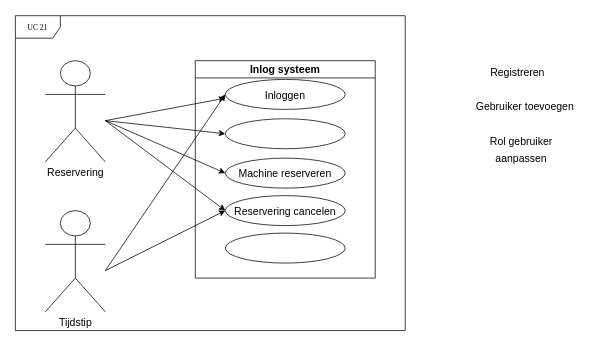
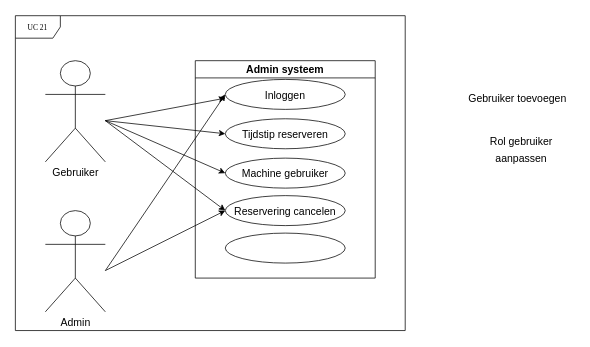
(285, 70) -> (285, 70)
(518, 72) -> none
(525, 105) -> (518, 98)
none -> (285, 134)
(76, 173) -> (76, 173)
(285, 173) -> (285, 173)
(76, 323) -> (76, 323)
